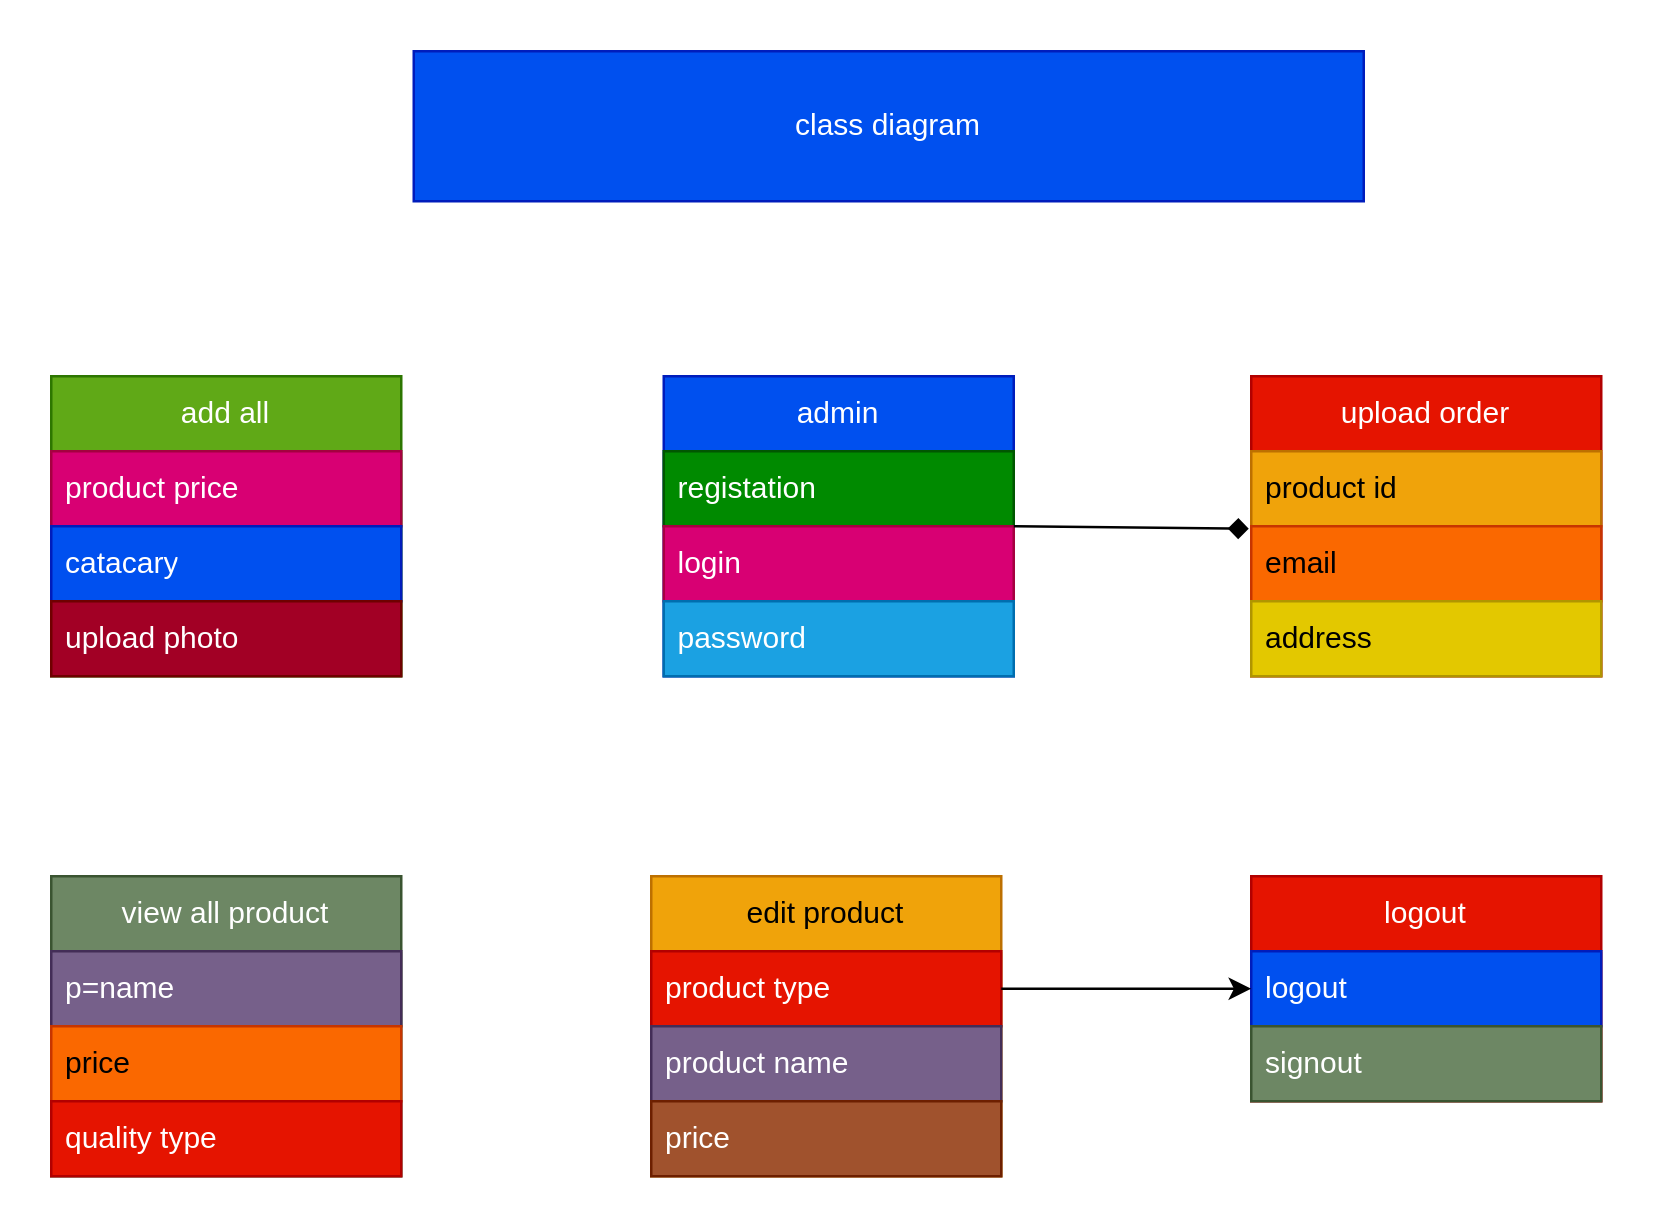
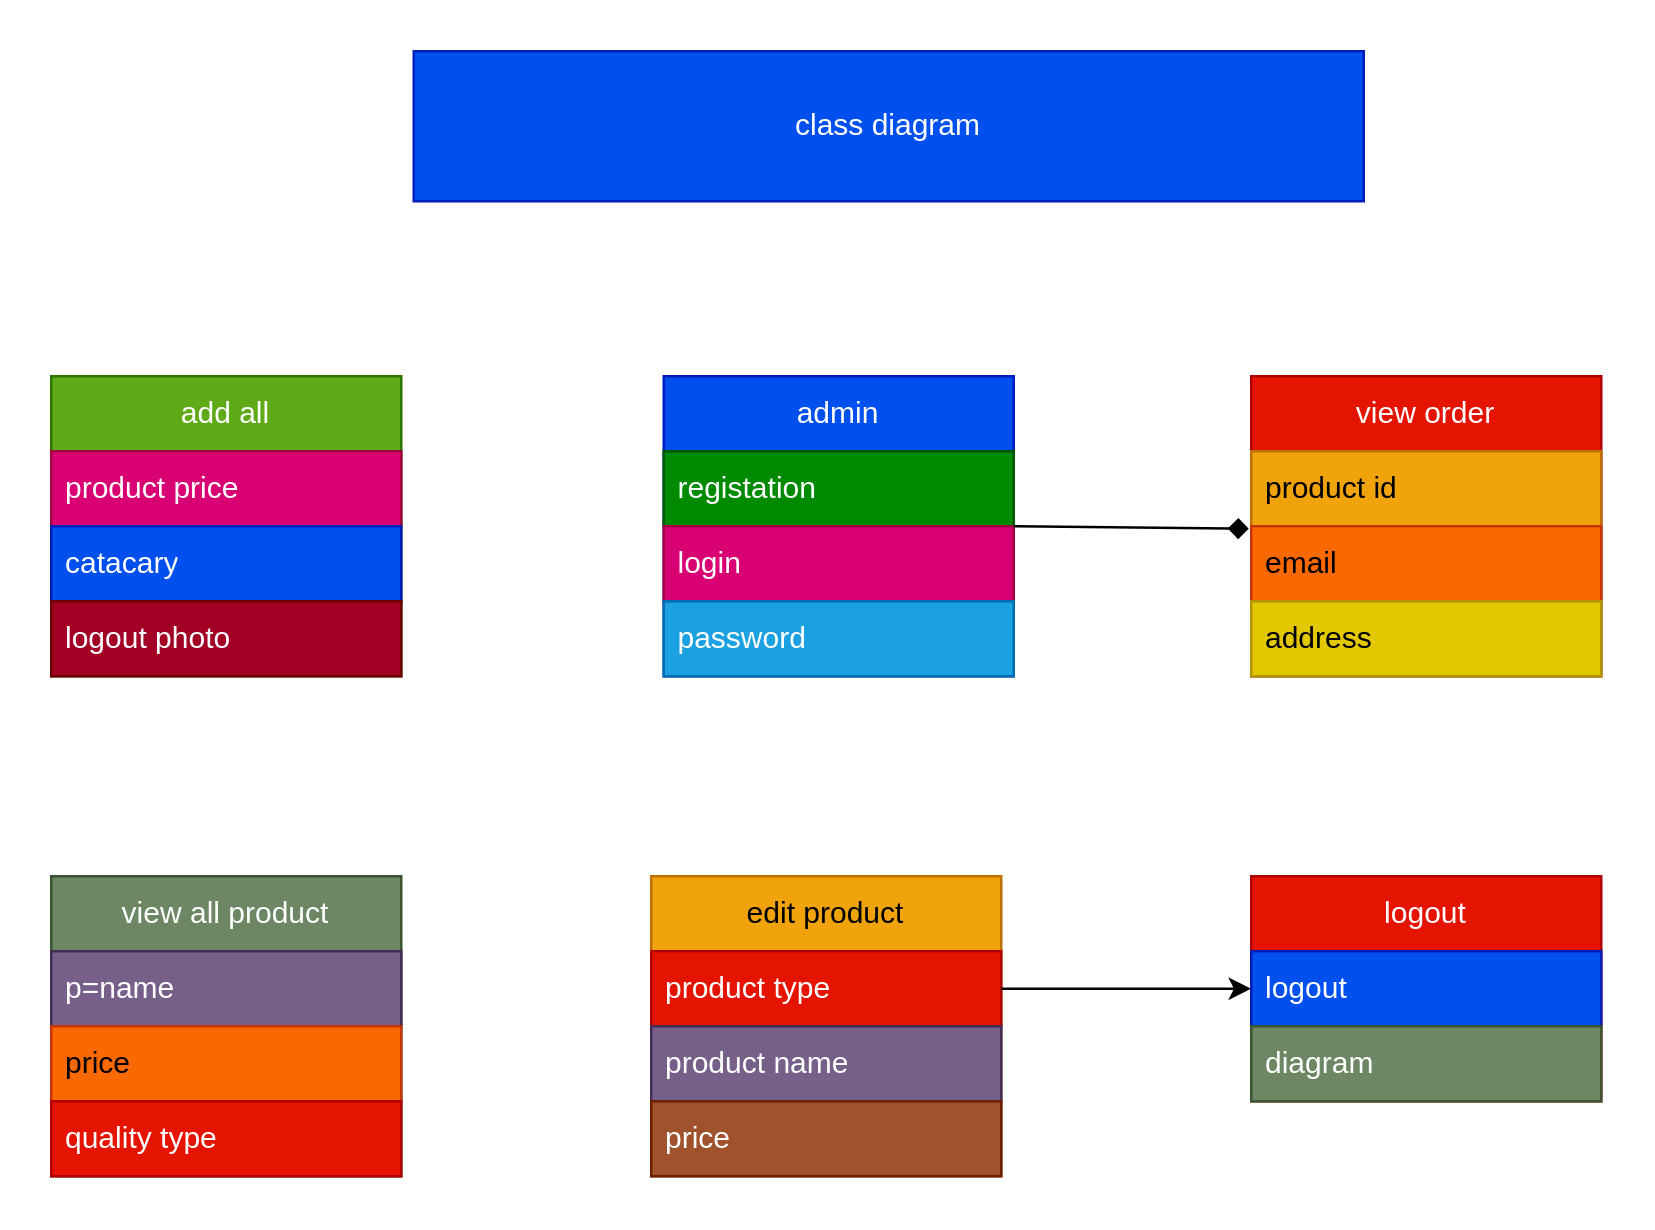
(1426, 414) -> (1426, 414)
(159, 639) -> (159, 639)
(1321, 1064) -> (1321, 1064)
